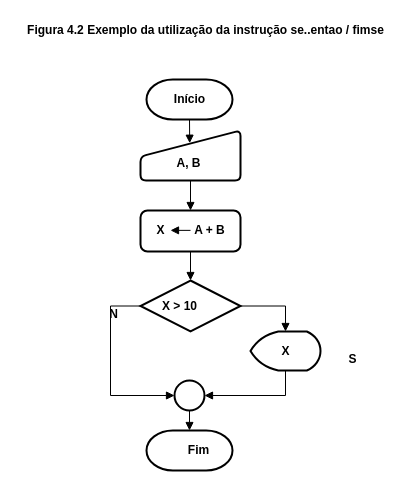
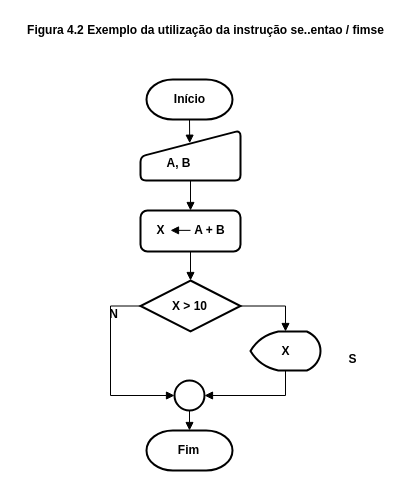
(189, 164) -> (179, 164)
(180, 306) -> (190, 306)
(199, 451) -> (189, 451)
